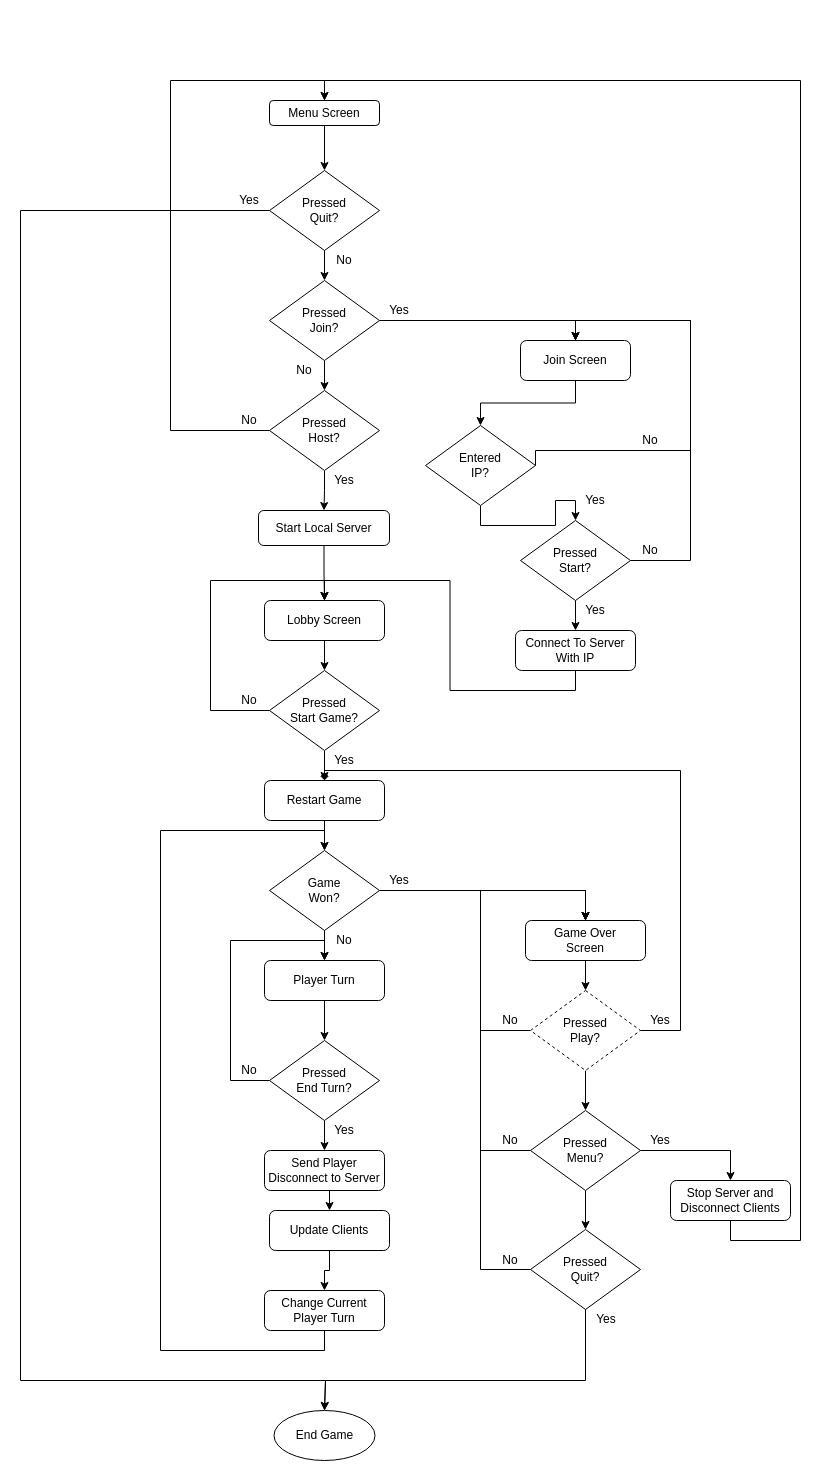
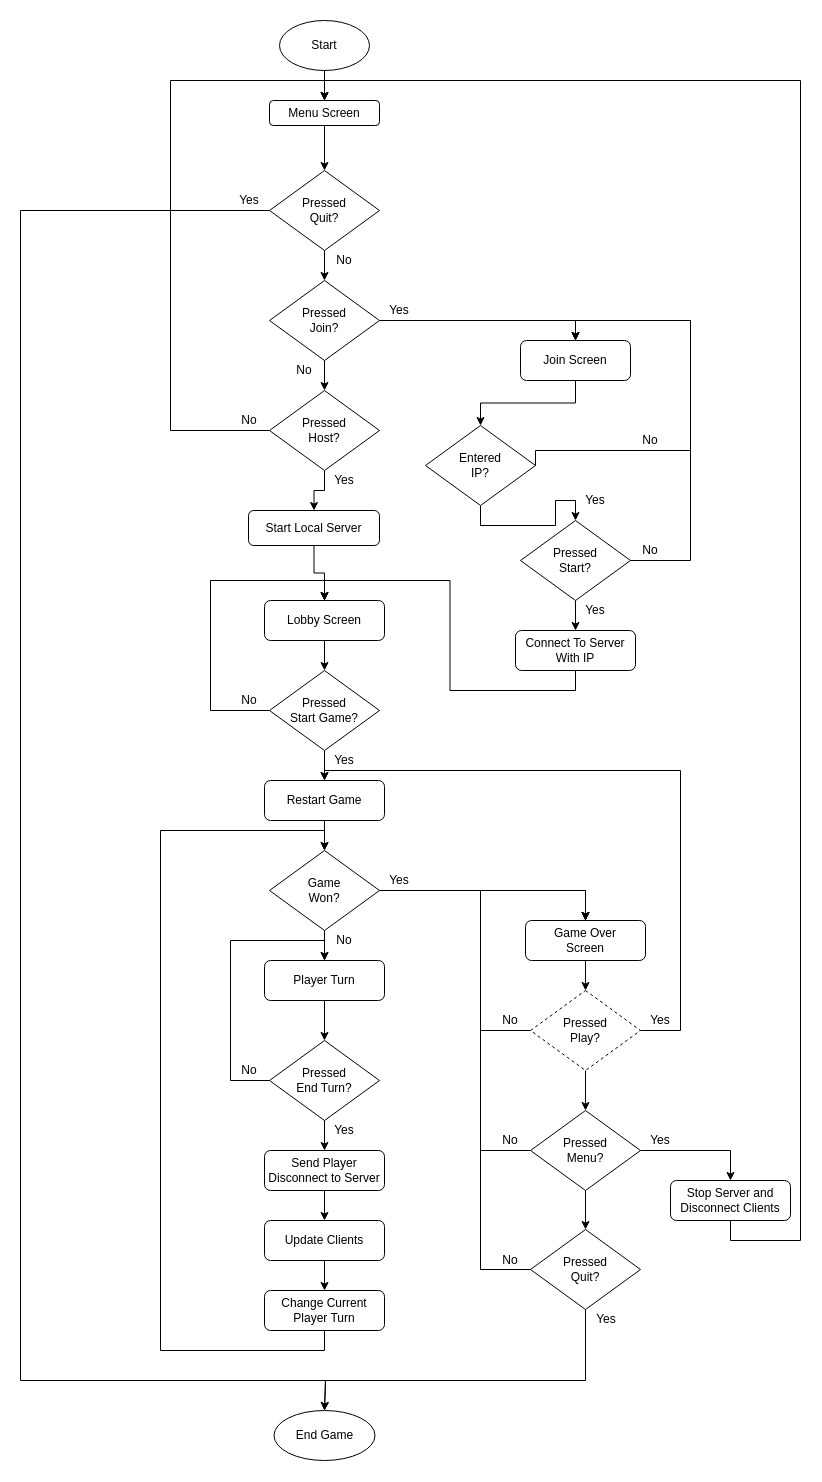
none -> (325, 46)
none -> (325, 74)
(324, 528) -> (314, 528)
(329, 771) -> (329, 771)
(330, 1231) -> (325, 1241)
